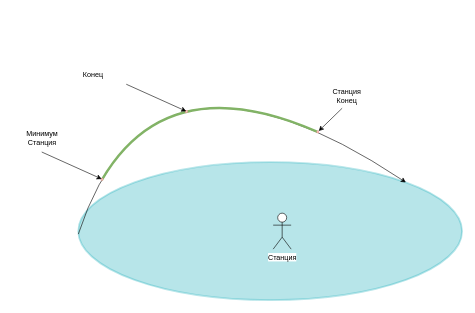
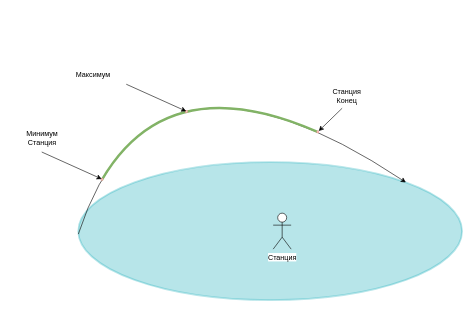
(93, 75) -> (93, 75)
